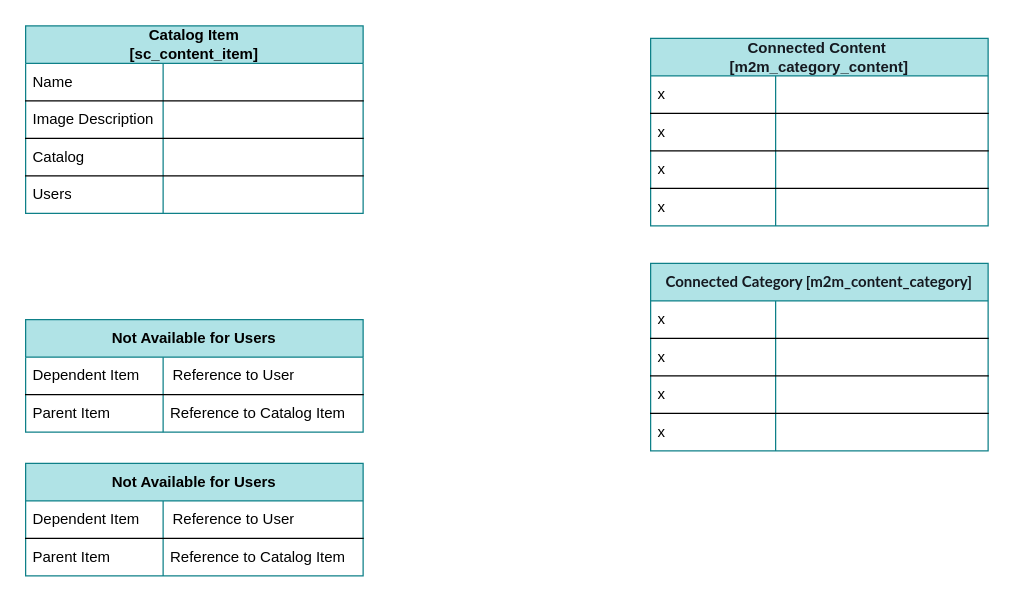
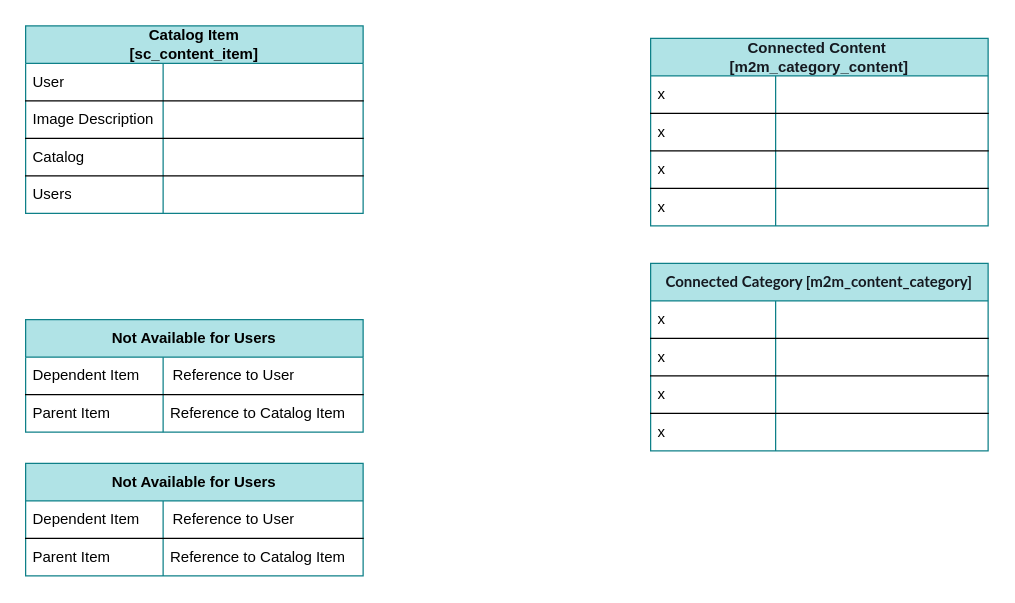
(50, 82) -> (50, 82)
